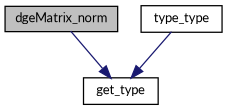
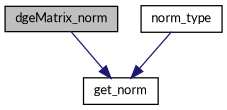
(182, 19) -> (182, 19)
(121, 91) -> (121, 91)
